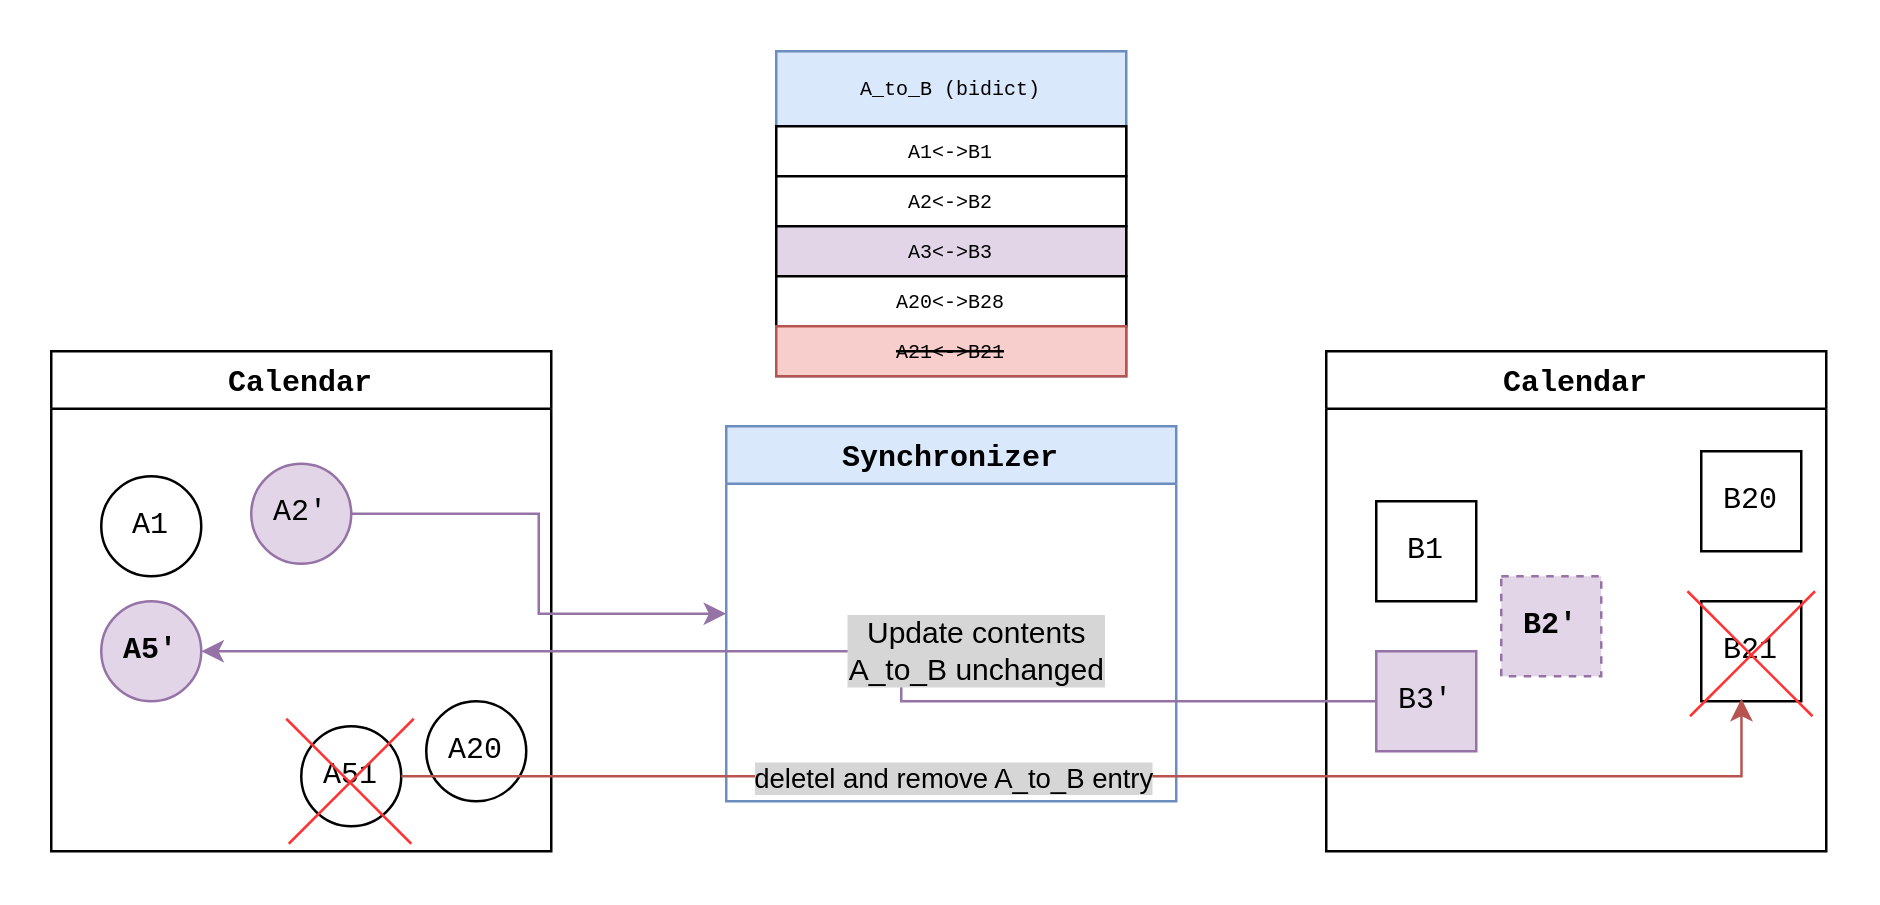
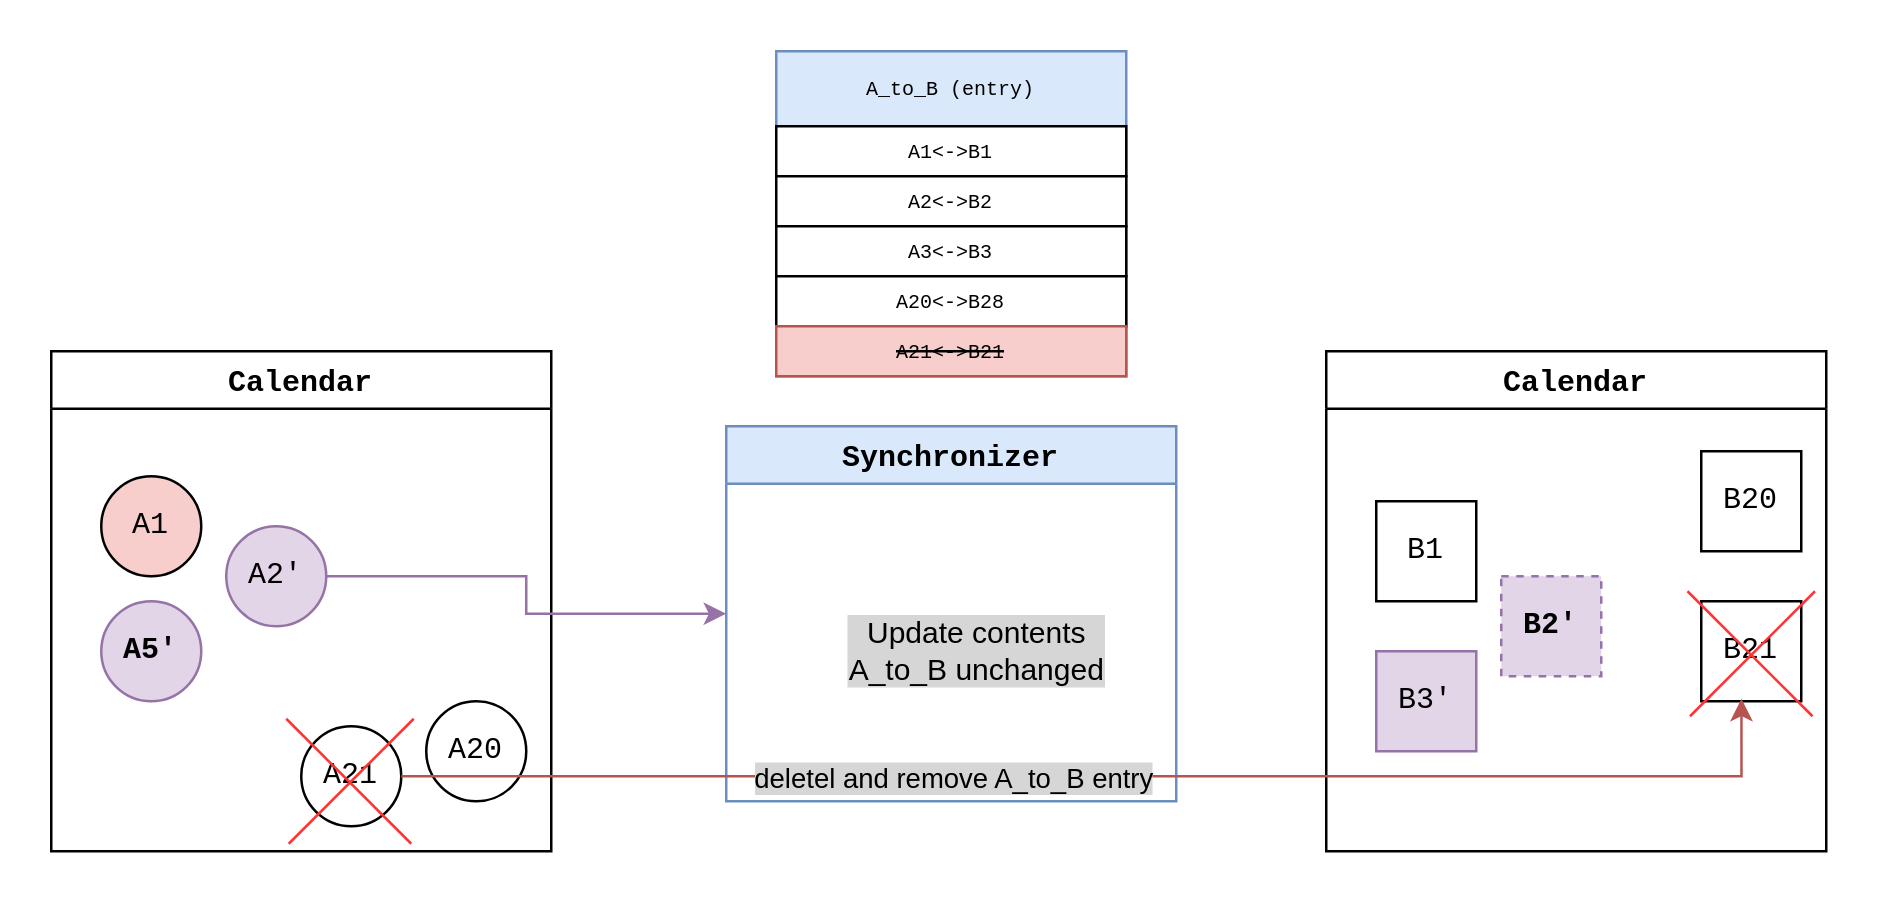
(950, 88) -> (950, 88)
(951, 251) -> (951, 251)
(301, 514) -> (276, 576)
(151, 526) -> (151, 526)
(382, 651) -> none
(351, 776) -> (351, 776)
